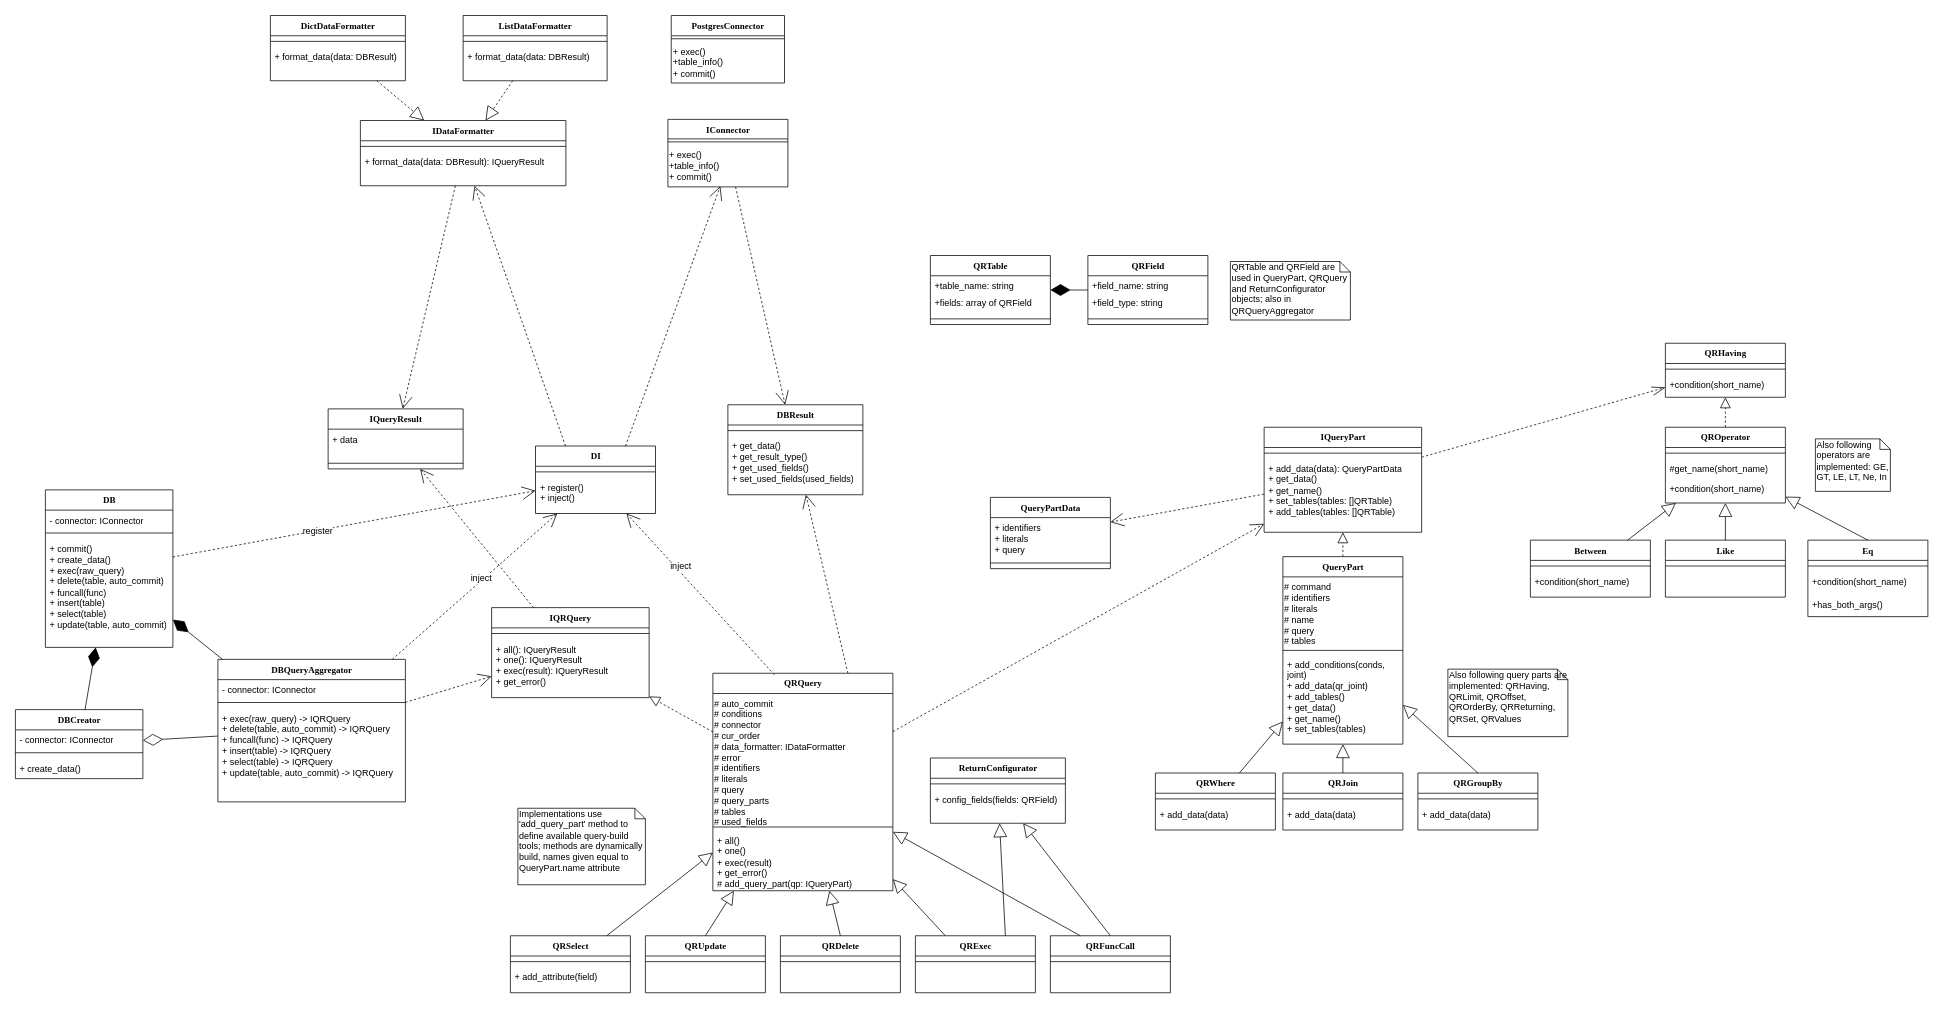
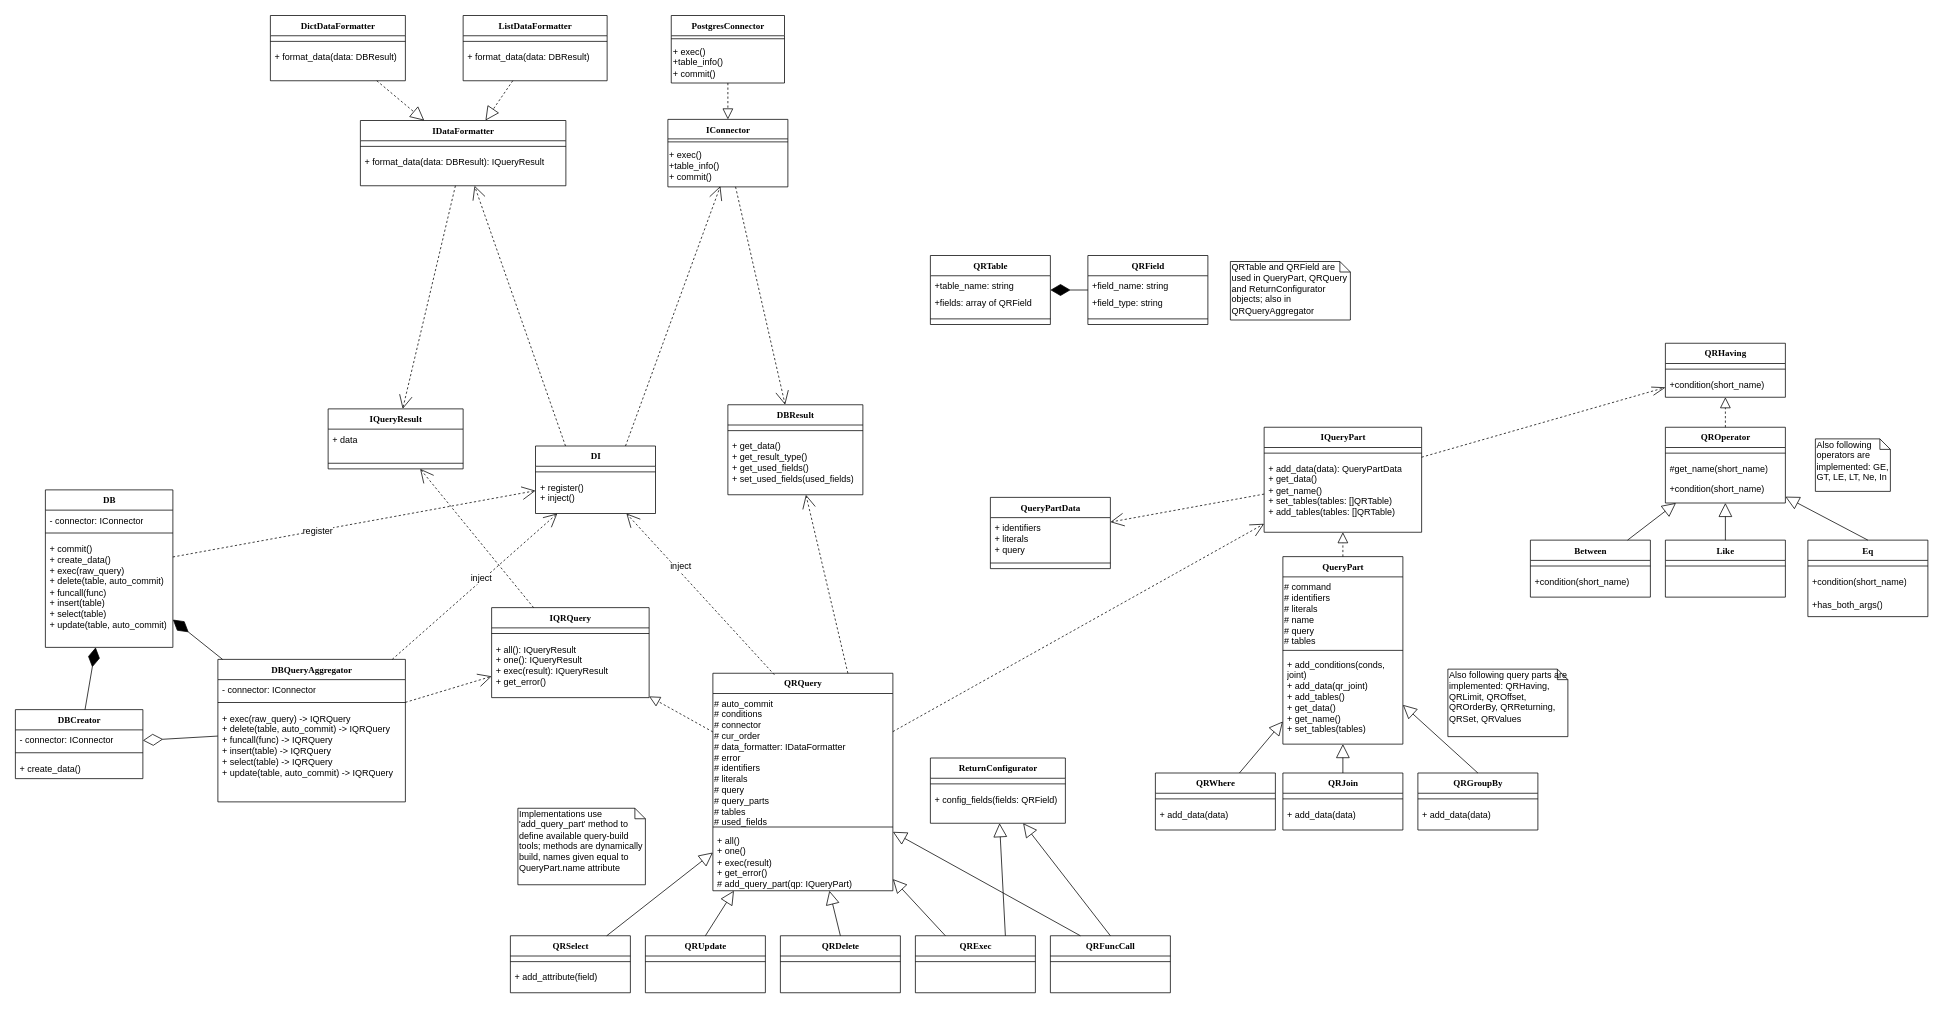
none -> (728, 95)
